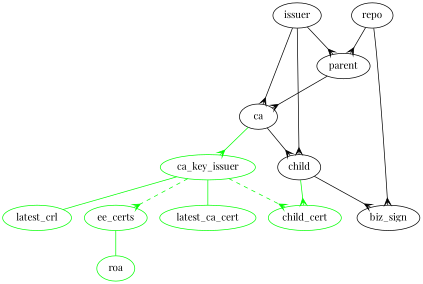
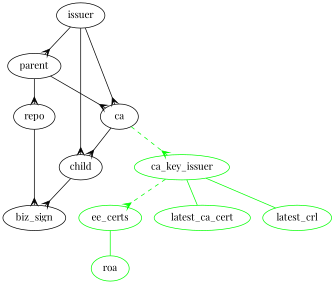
(360, 38) -> (34, 88)
(237, 139) -> (146, 139)
(305, 218) -> none
